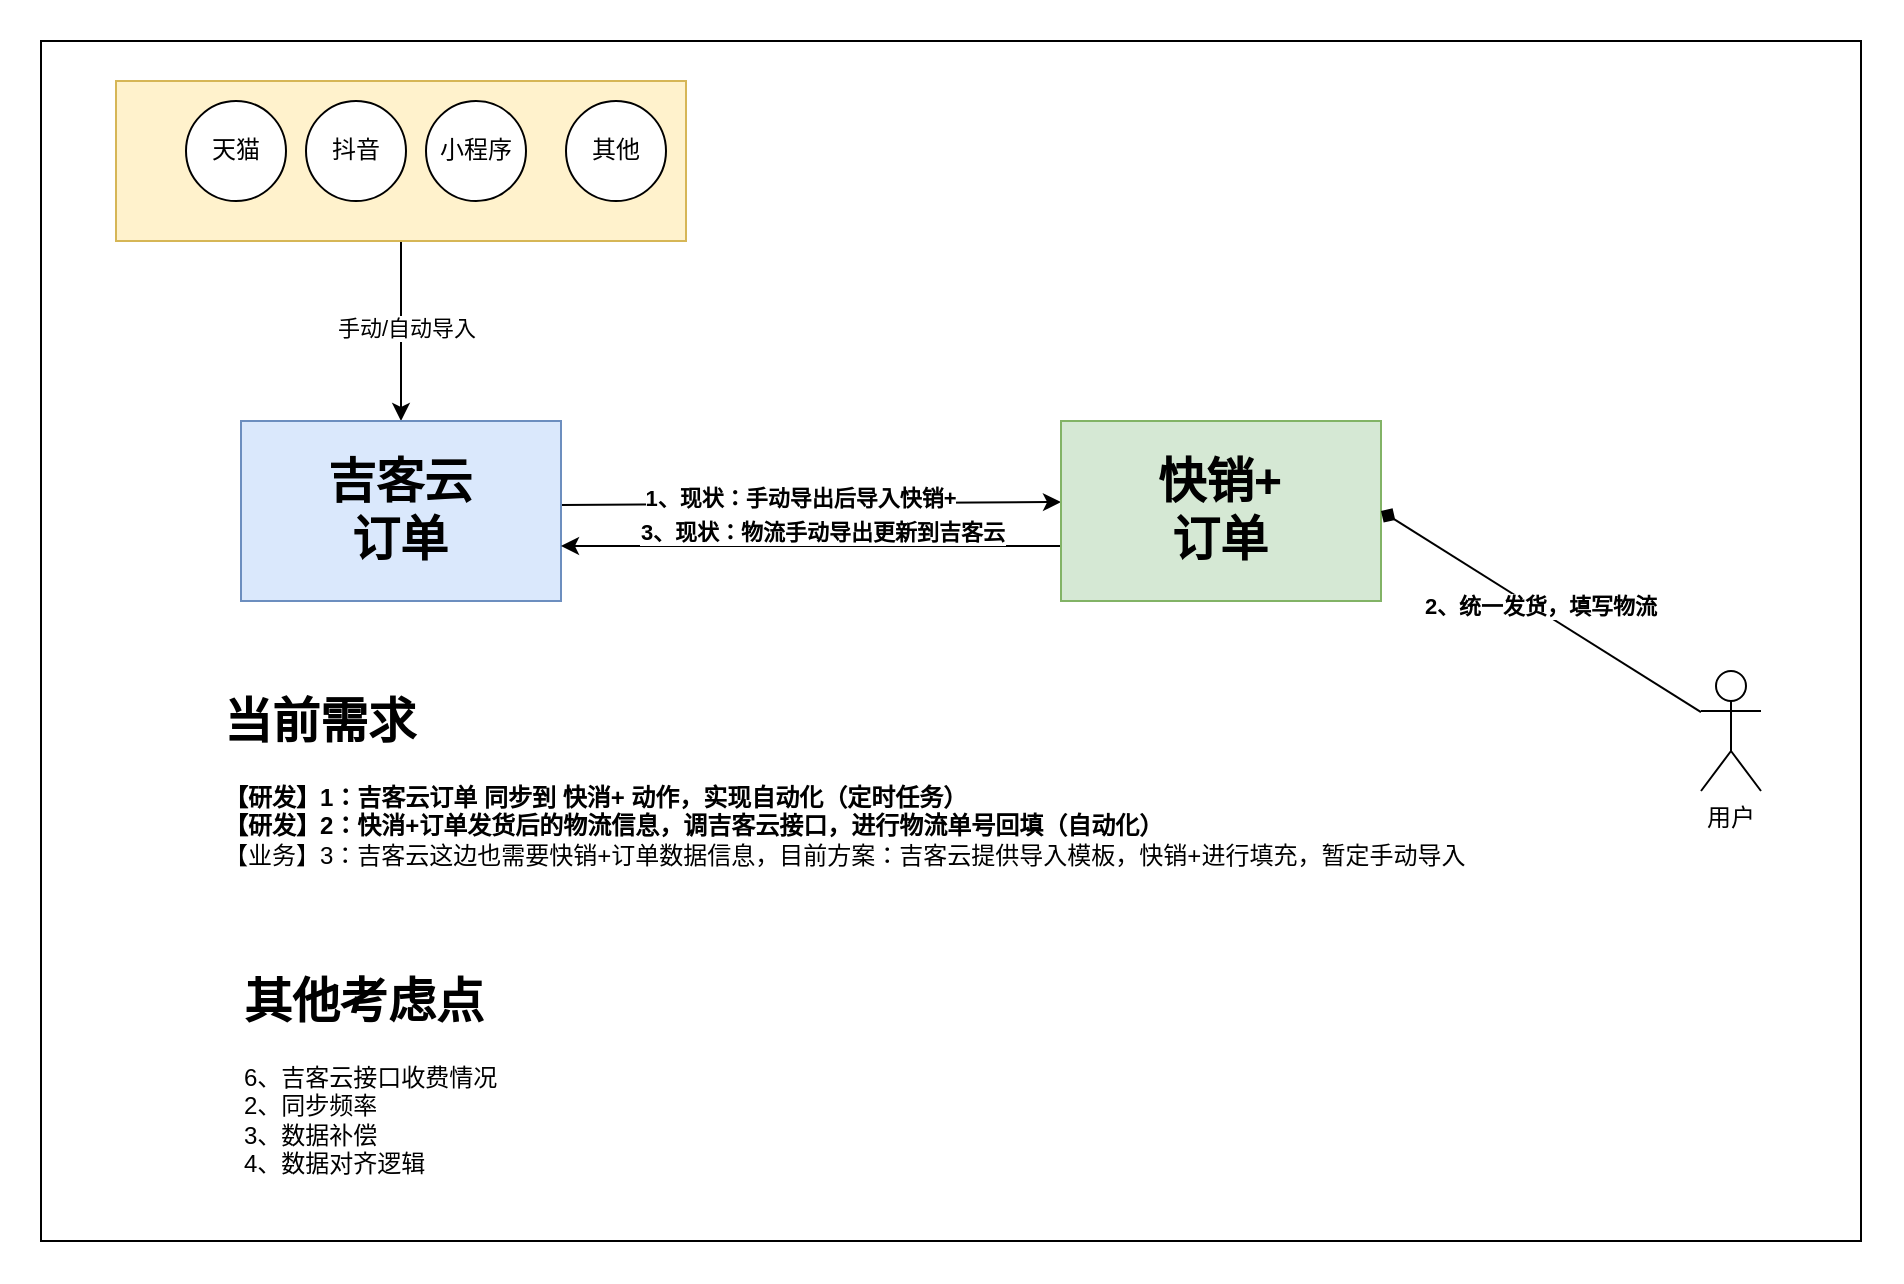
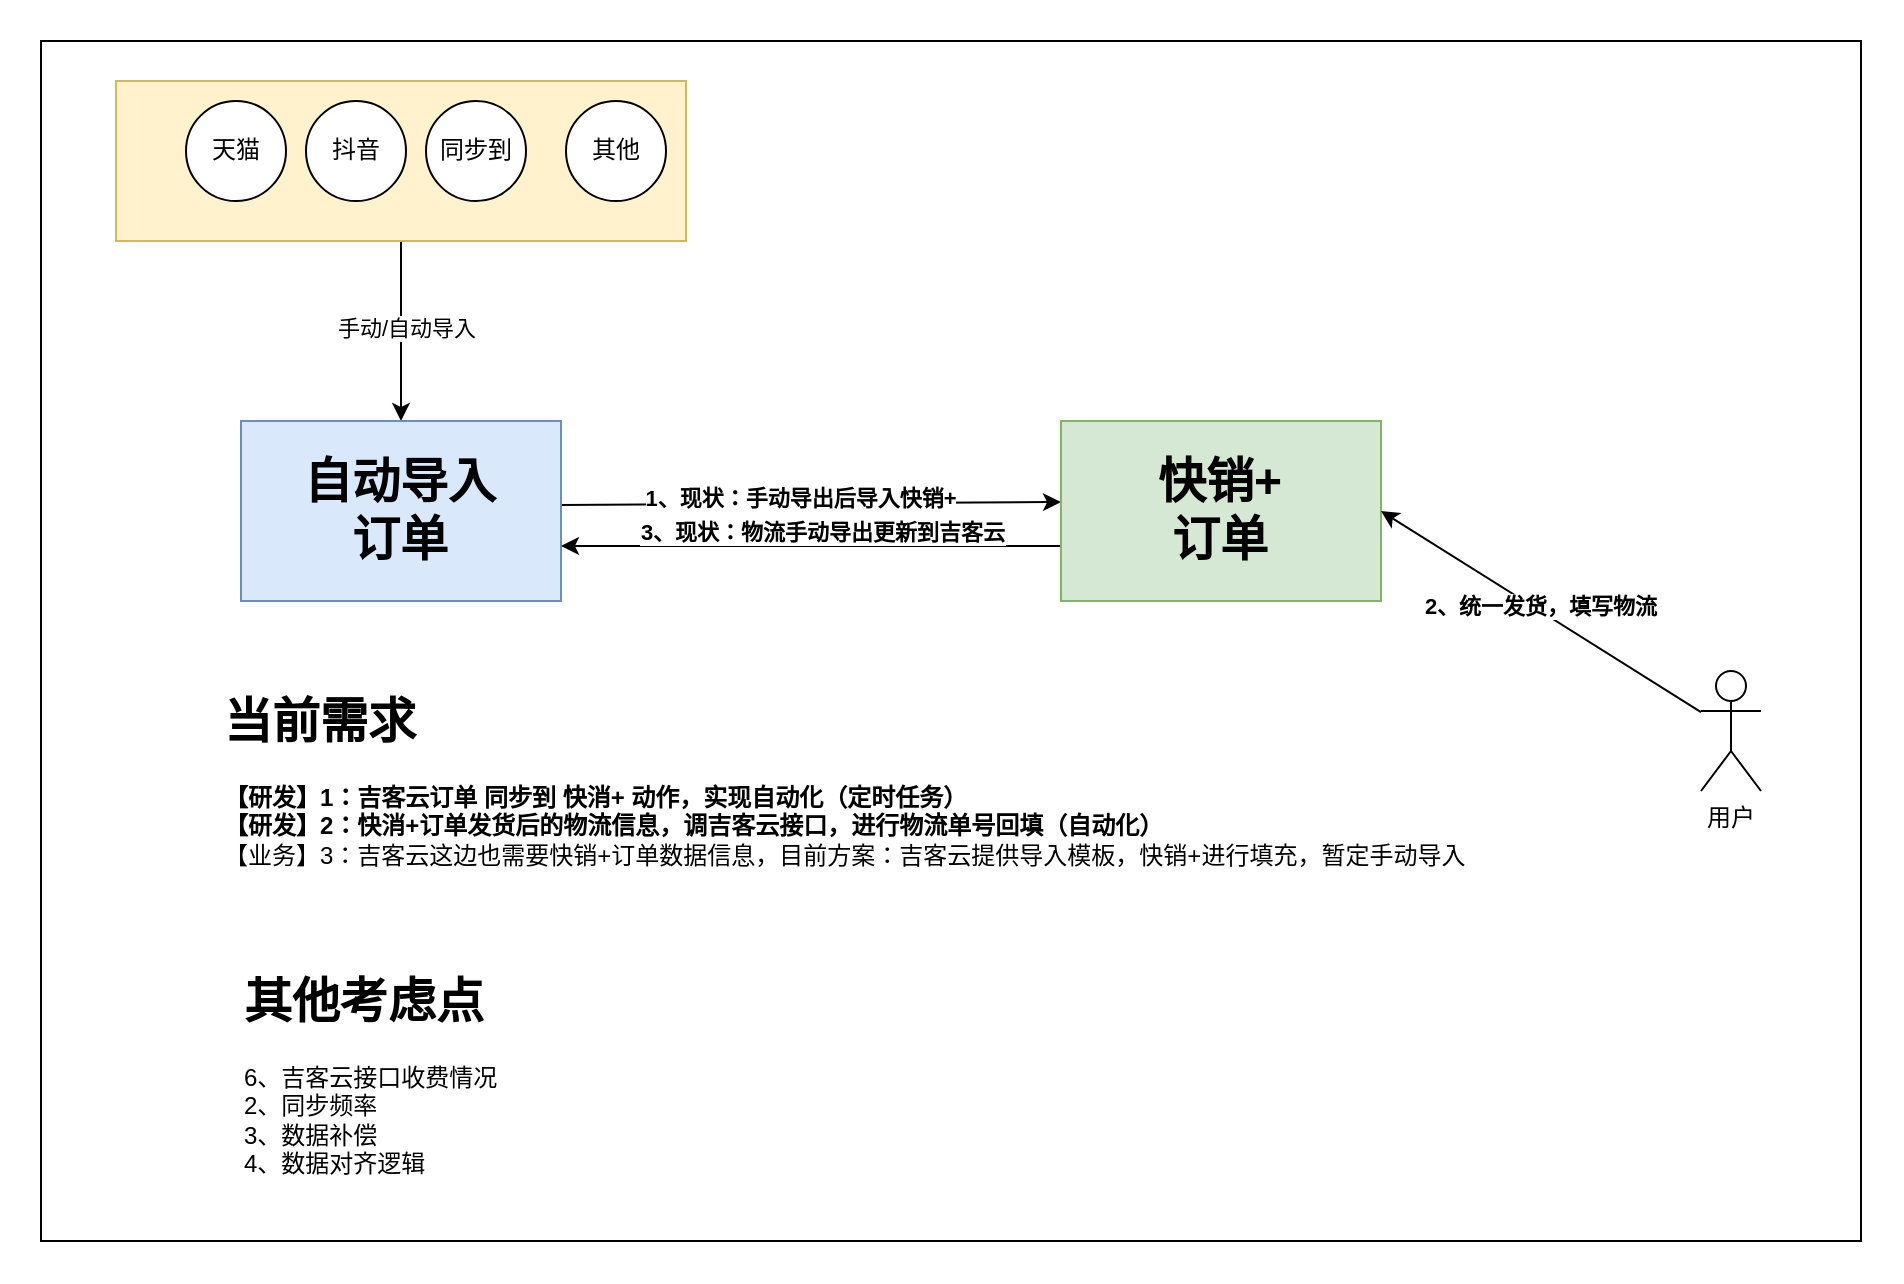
(477, 151) -> (477, 151)
(401, 511) -> (401, 511)
(1395, 520) -> (1393, 518)
